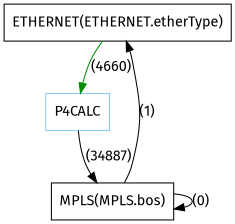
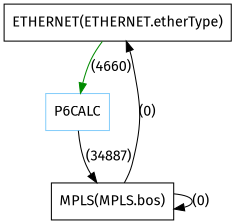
(78, 112) -> (78, 112)
(147, 112) -> (147, 112)
